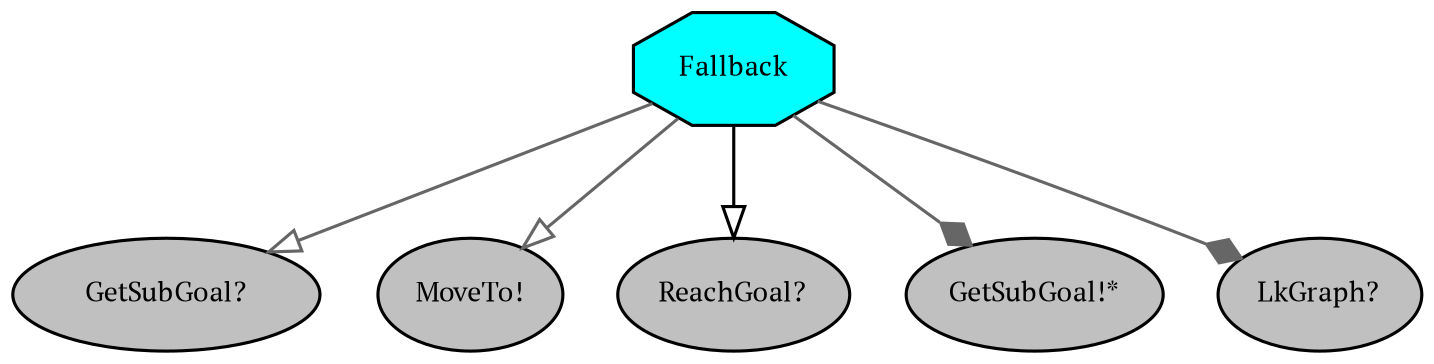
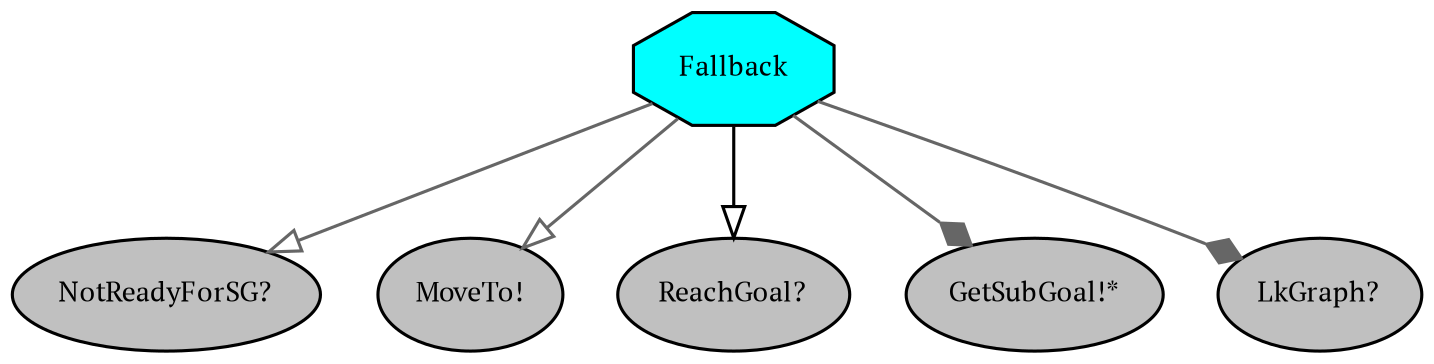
(166, 295) -> (166, 295)
